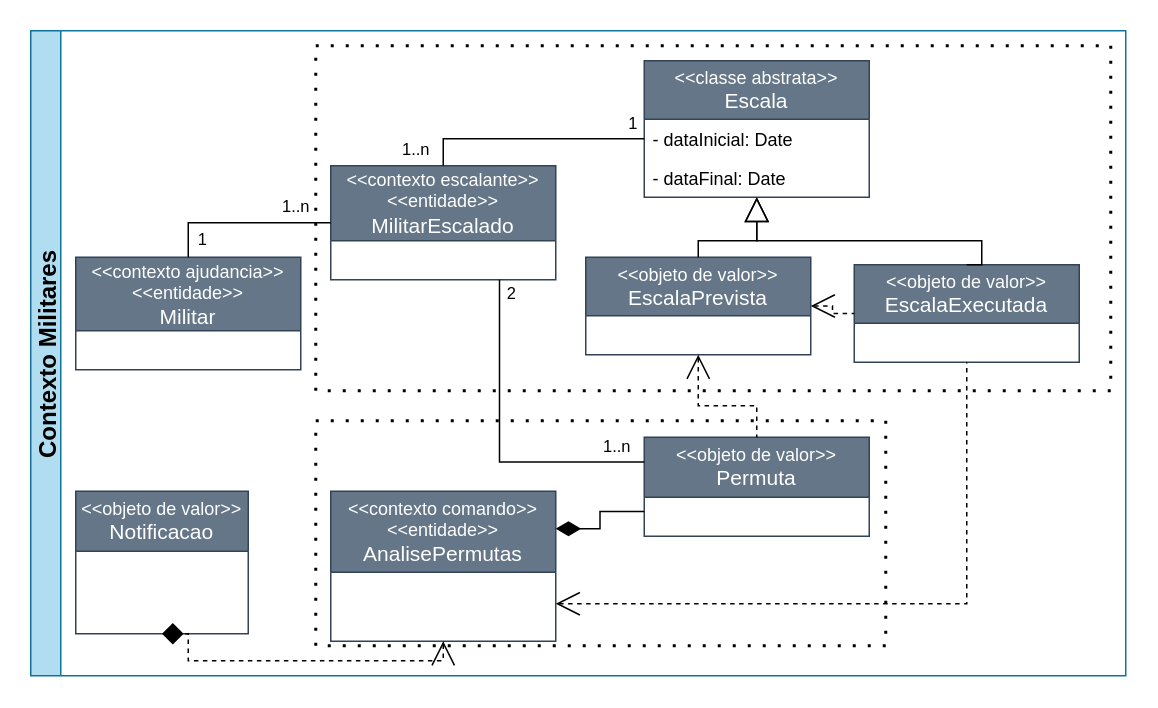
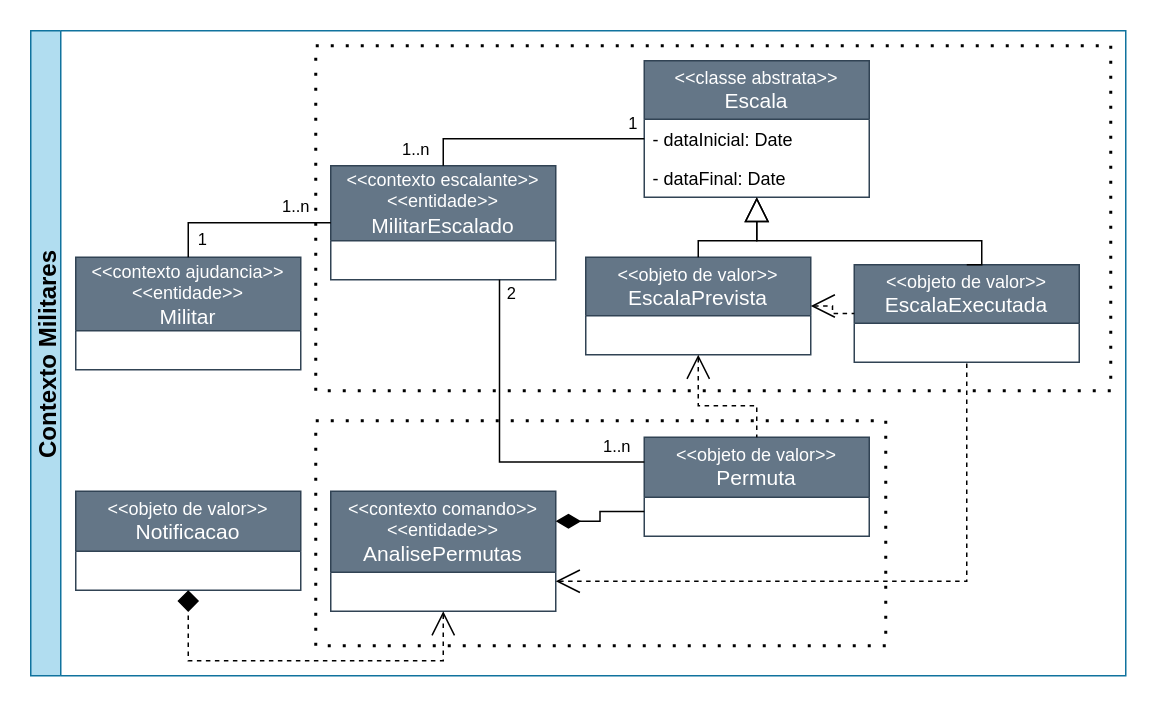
(162, 563) -> (188, 541)
(443, 566) -> (443, 551)
